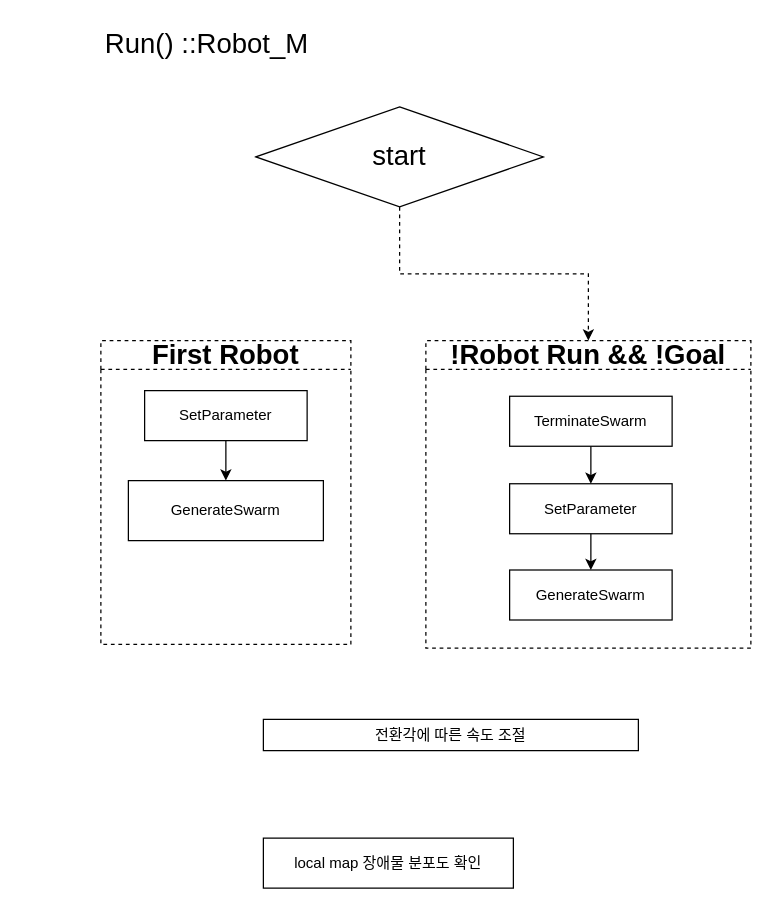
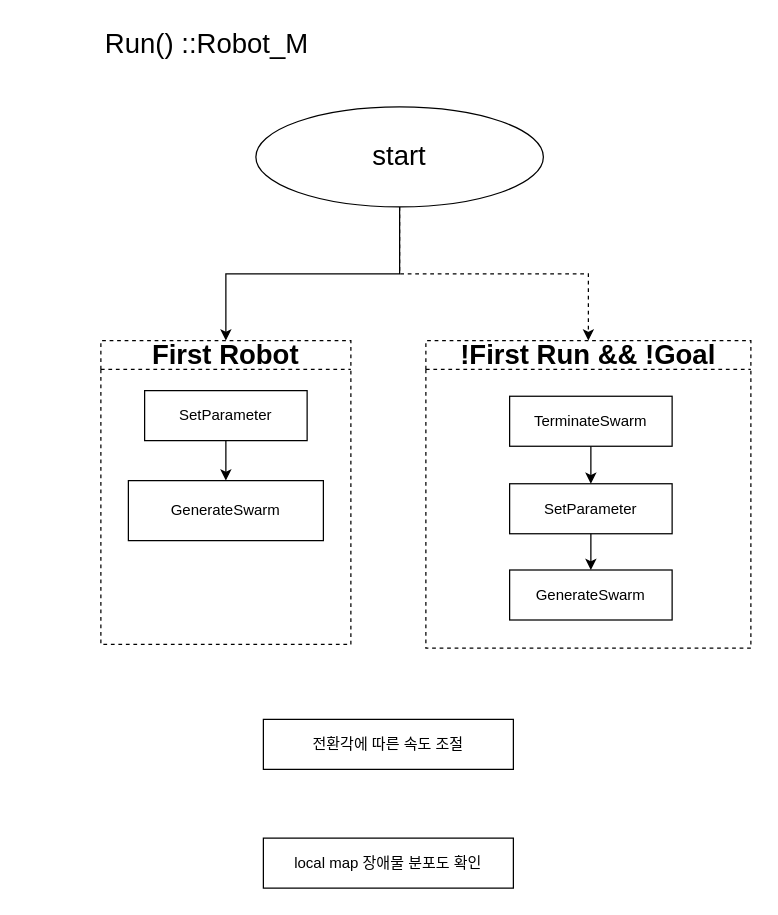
(399, 157) -> (399, 157)
none -> (283, 274)
(588, 356) -> (588, 356)
(451, 735) -> (388, 744)
